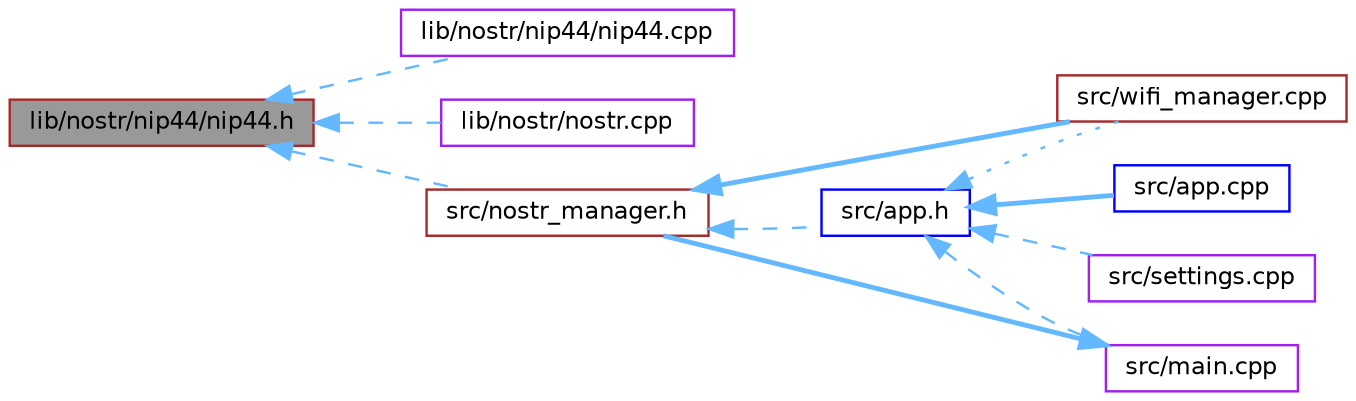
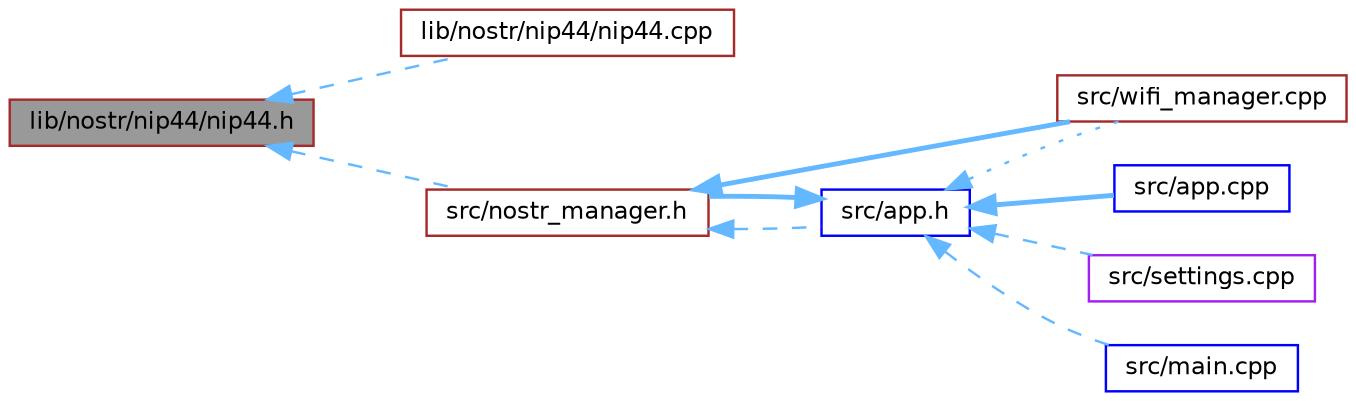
(568, 33) -> (568, 33)
(568, 123) -> none
(872, 287) -> (753, 196)
(1202, 368) -> (1202, 368)
